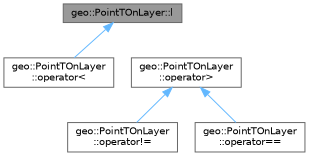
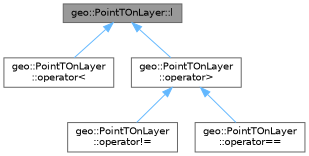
none -> (155, 44)
